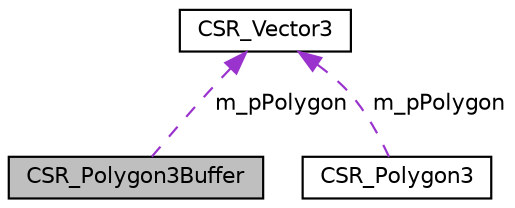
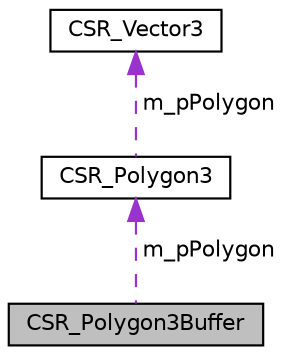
(191, 112) -> (136, 262)
